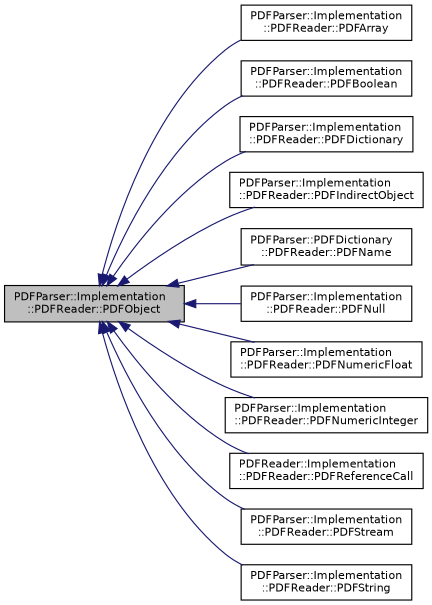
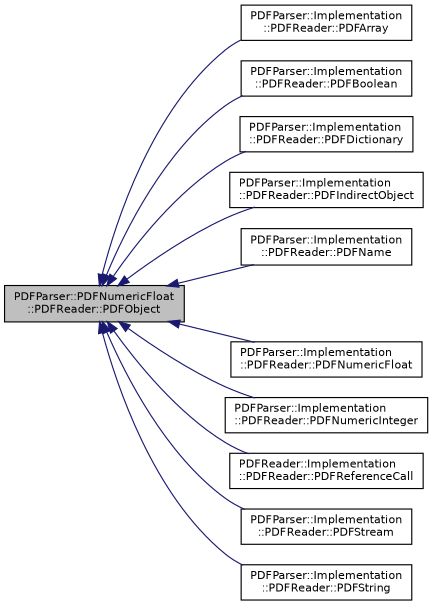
(326, 247) -> (326, 247)
(94, 304) -> (94, 304)
(326, 304) -> none
